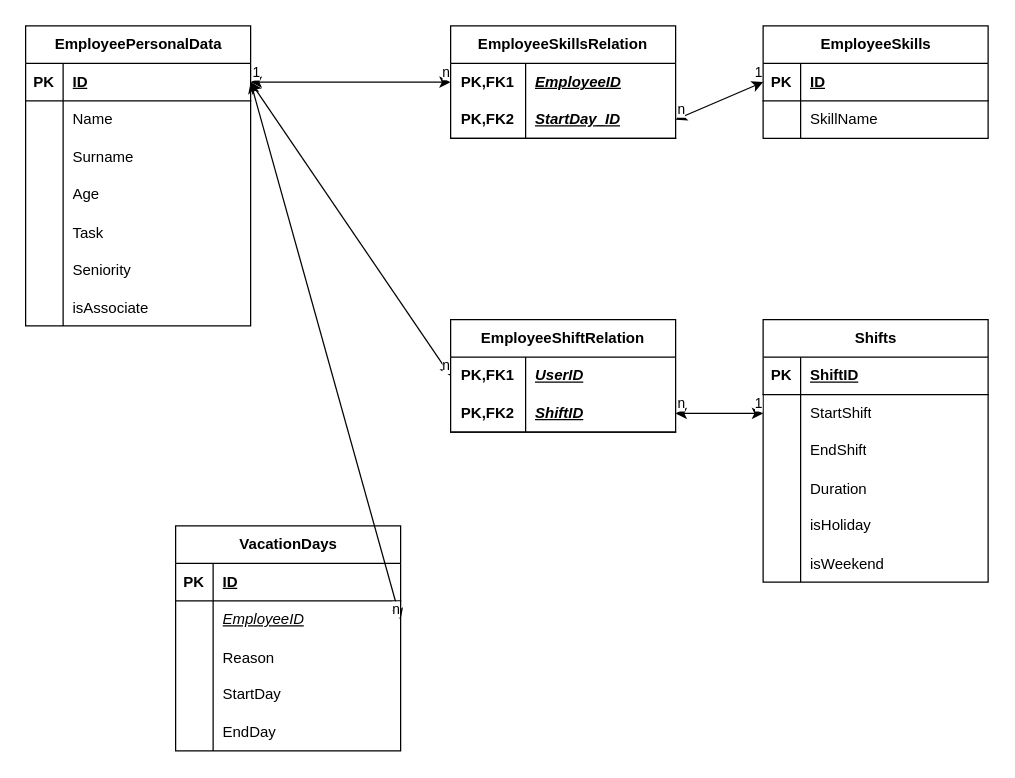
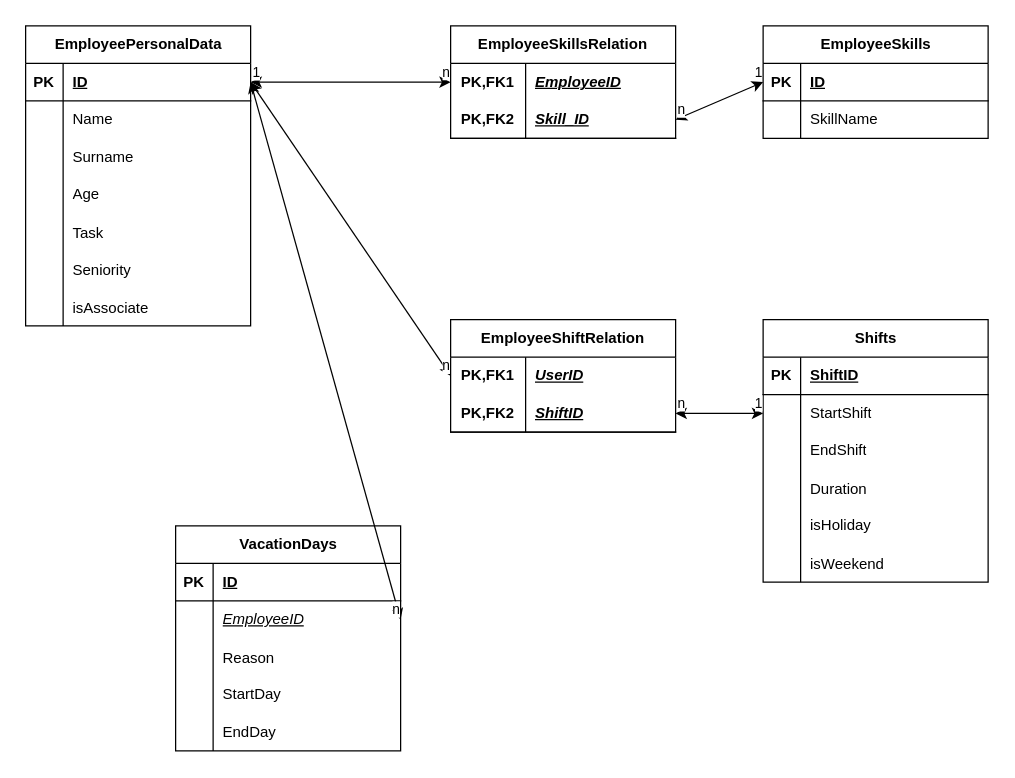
(582, 119) -> (563, 119)
